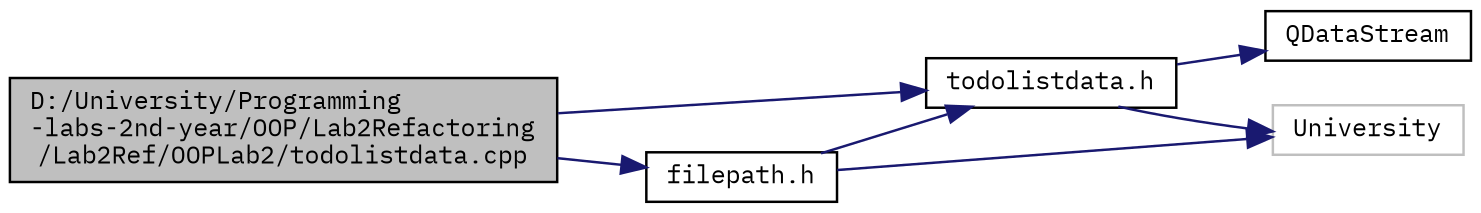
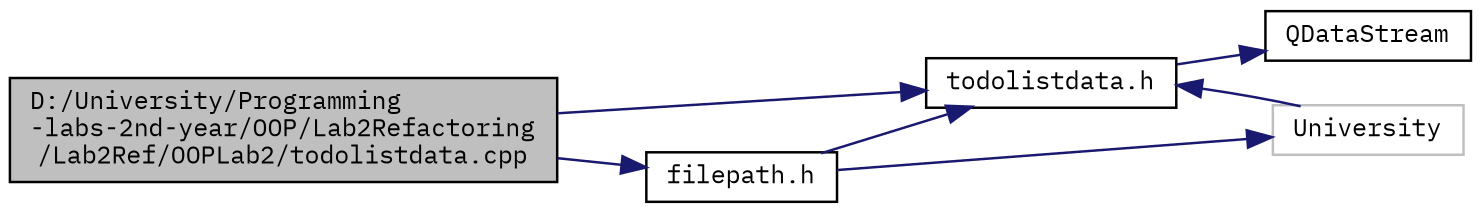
(1183, 119) -> (1252, 97)
